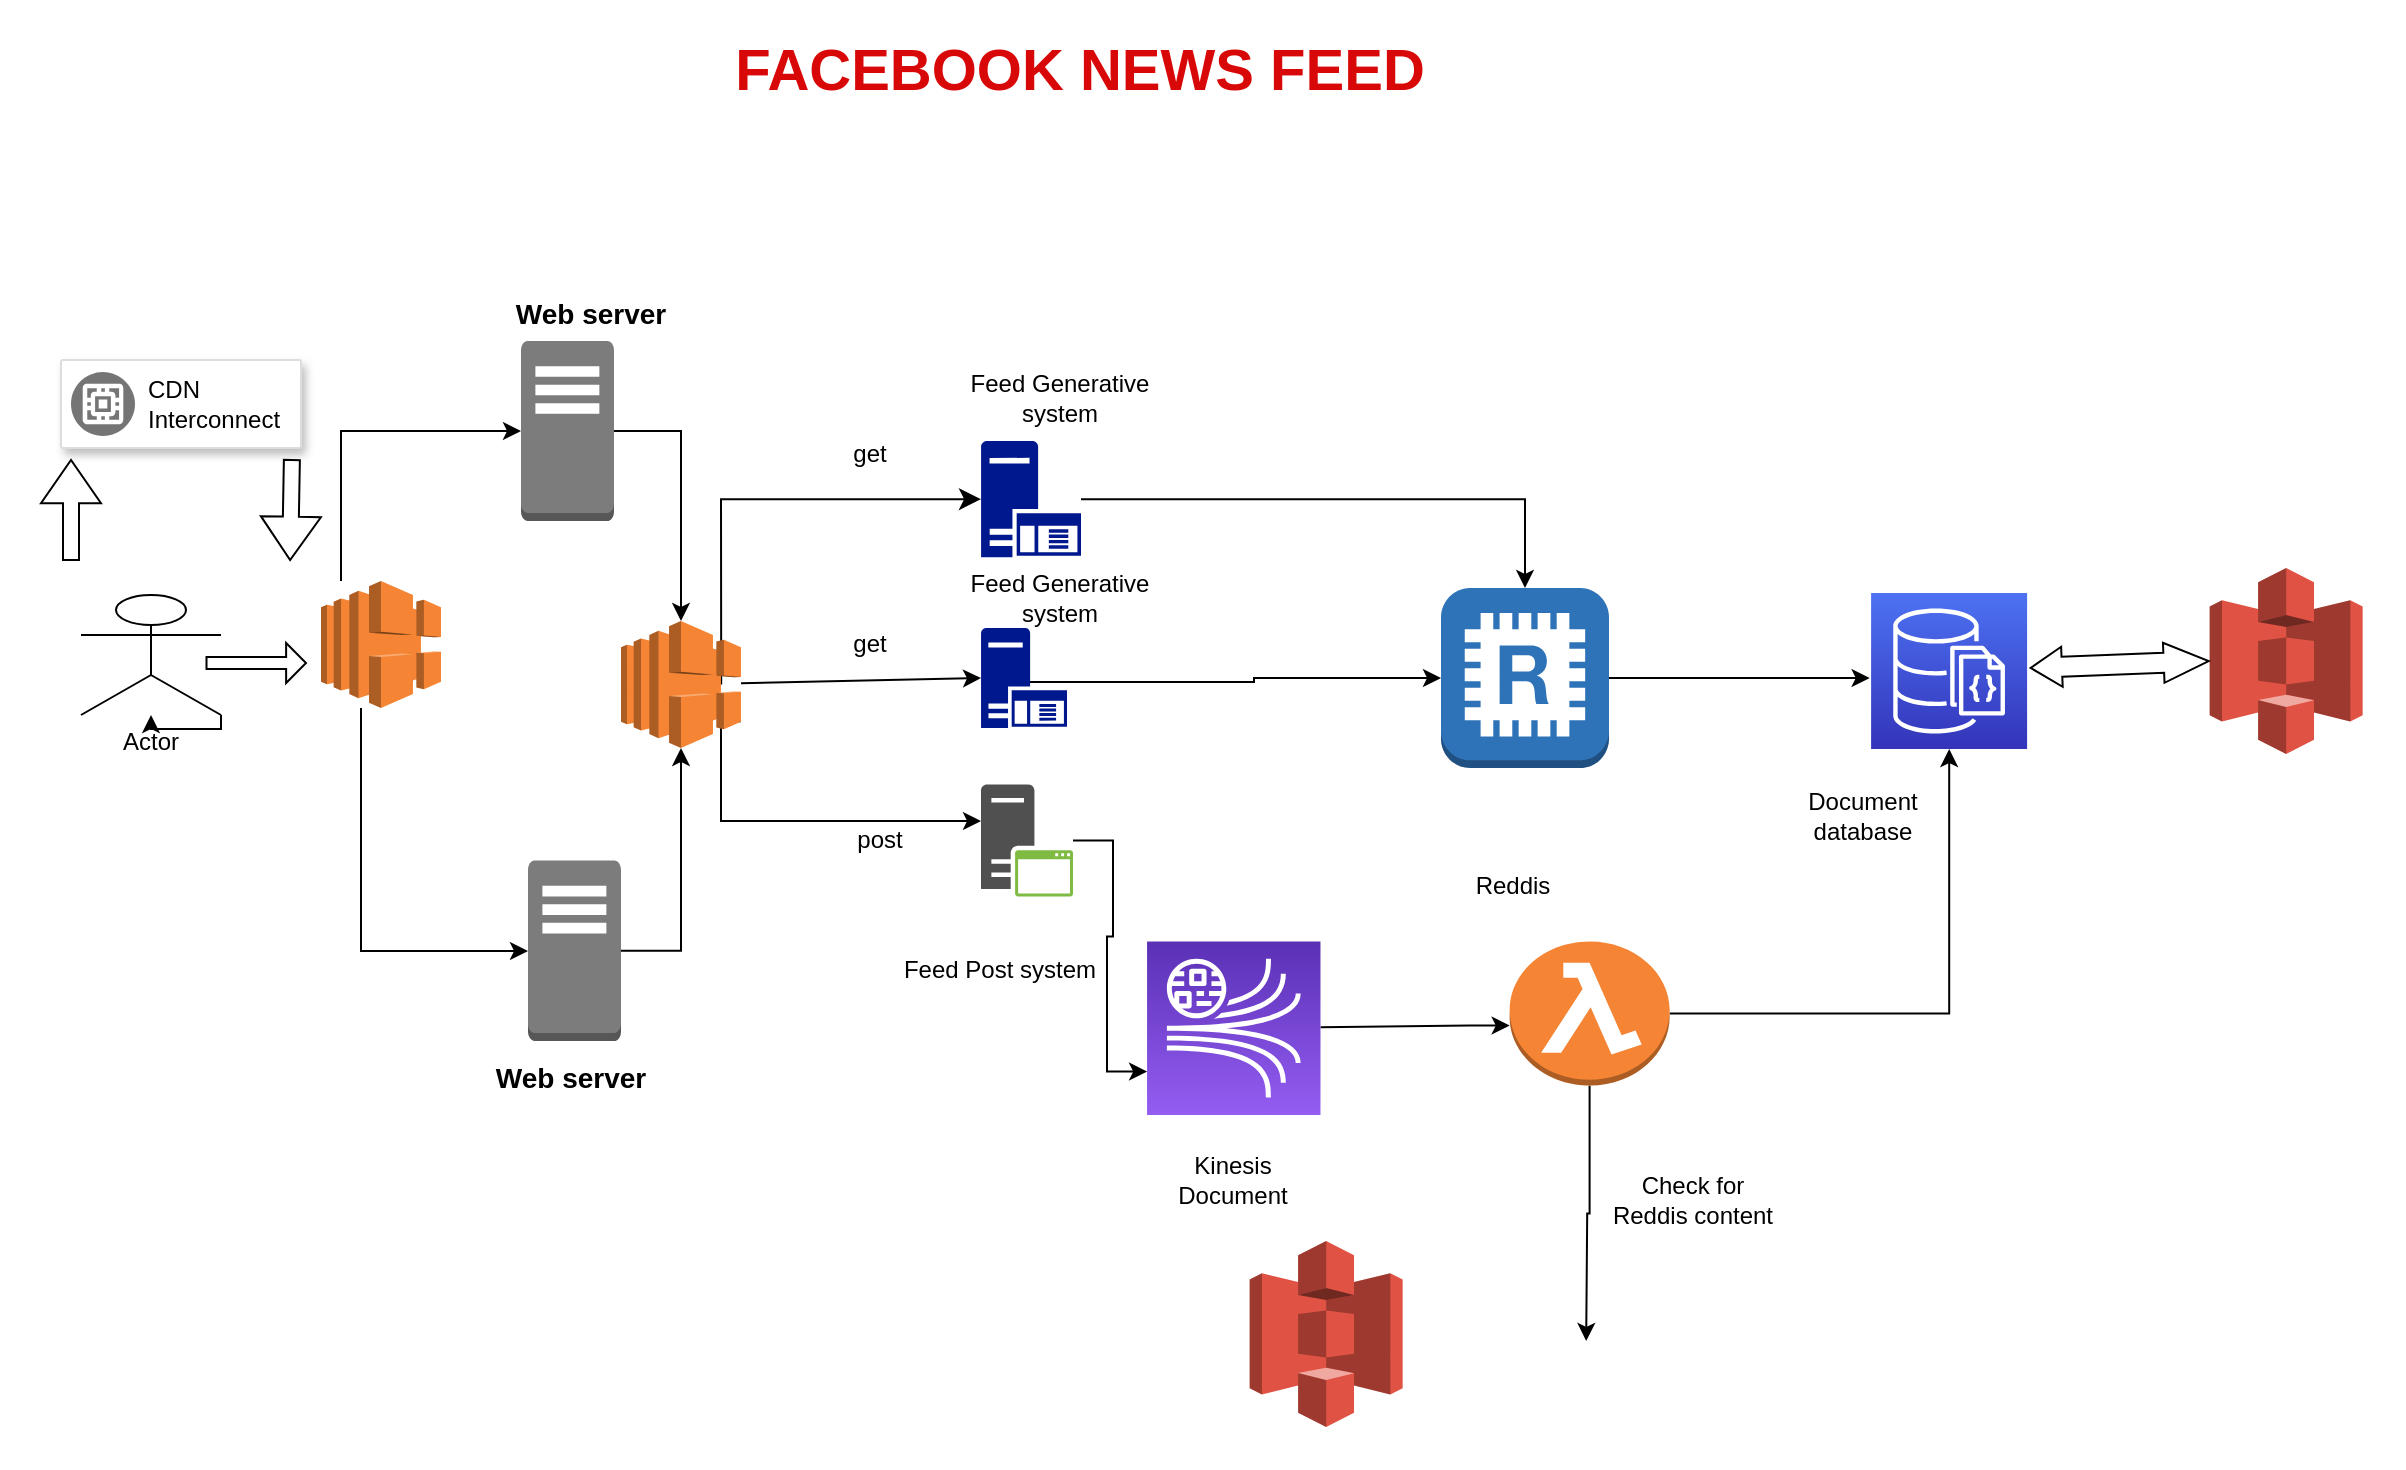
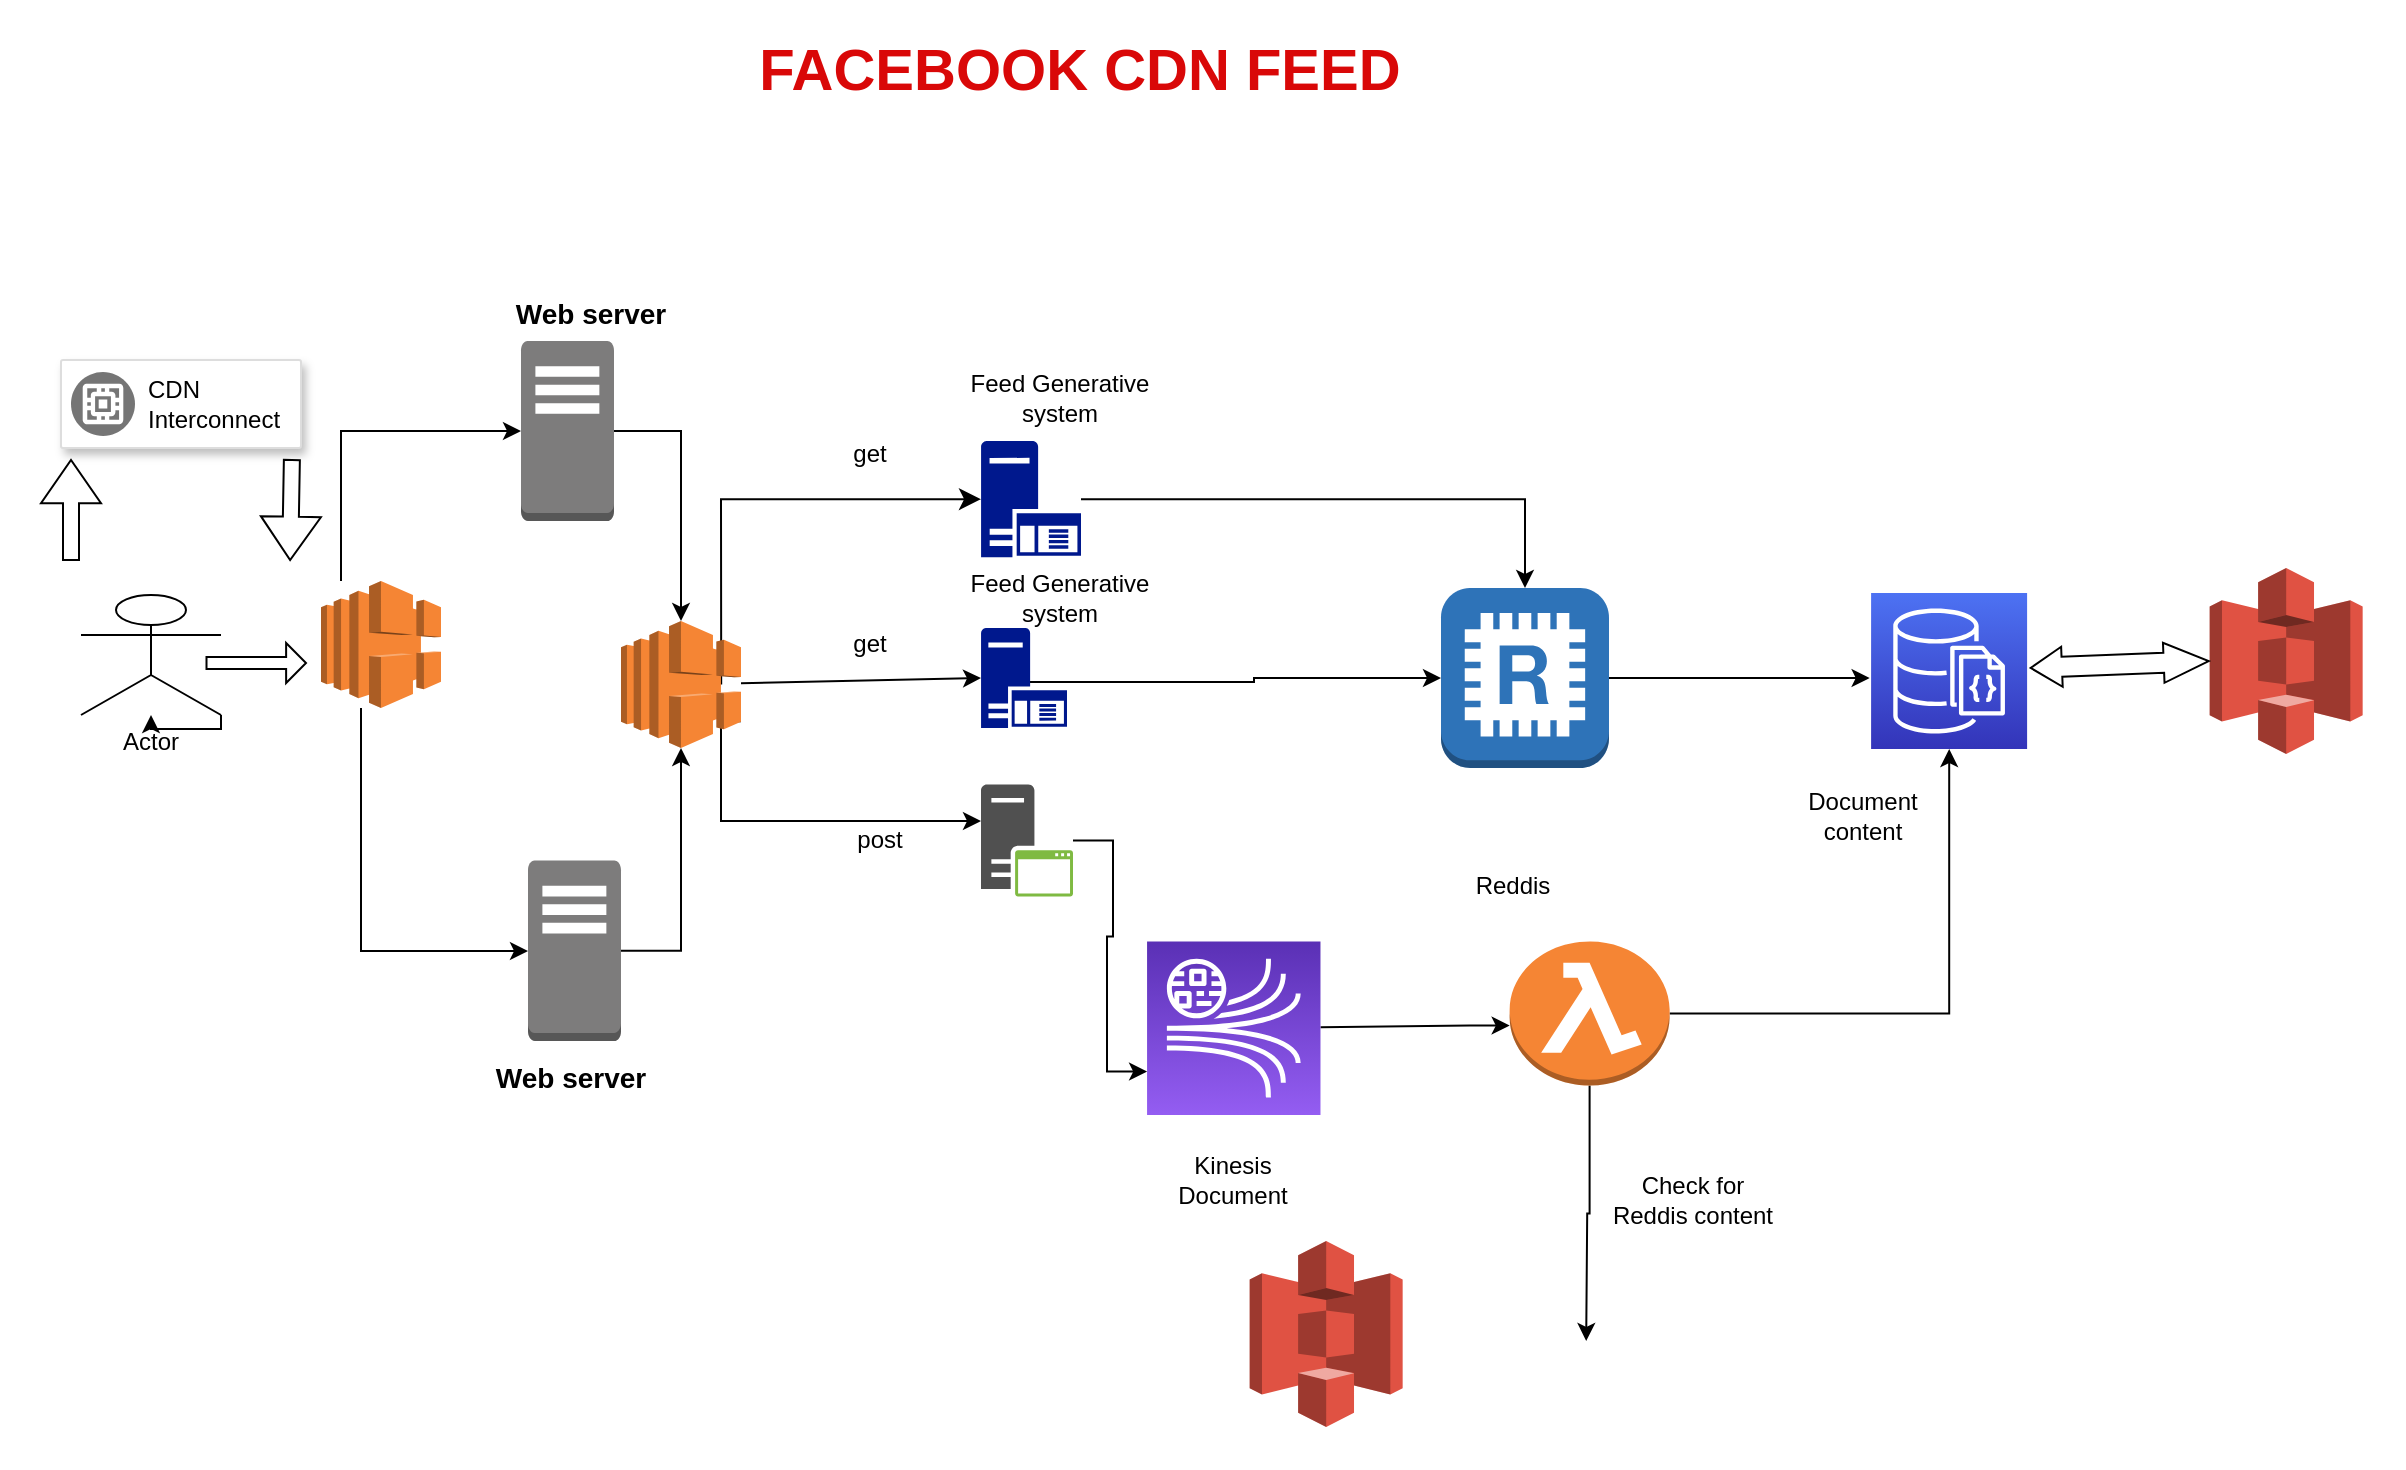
(1081, 71) -> (1081, 71)
(1864, 817) -> (1864, 817)
(1001, 972) -> none
